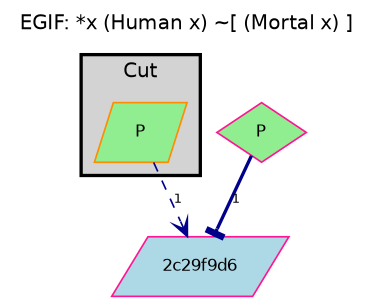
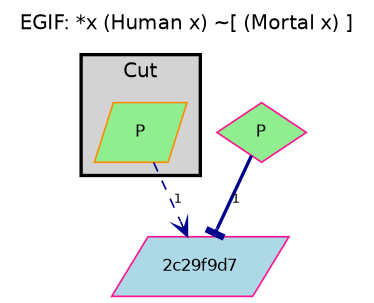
(200, 267) -> (200, 267)
